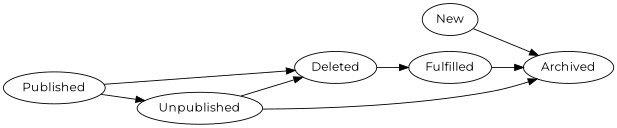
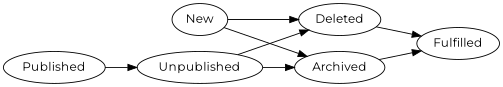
(503, 67) -> (396, 56)
(195, 78) -> (259, 20)
